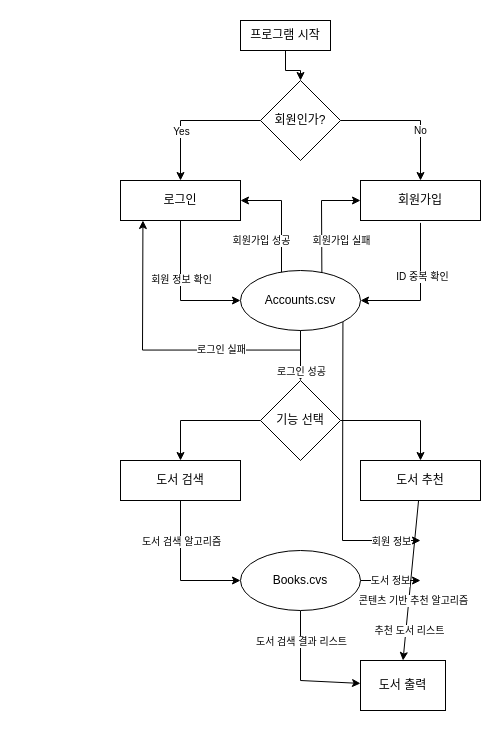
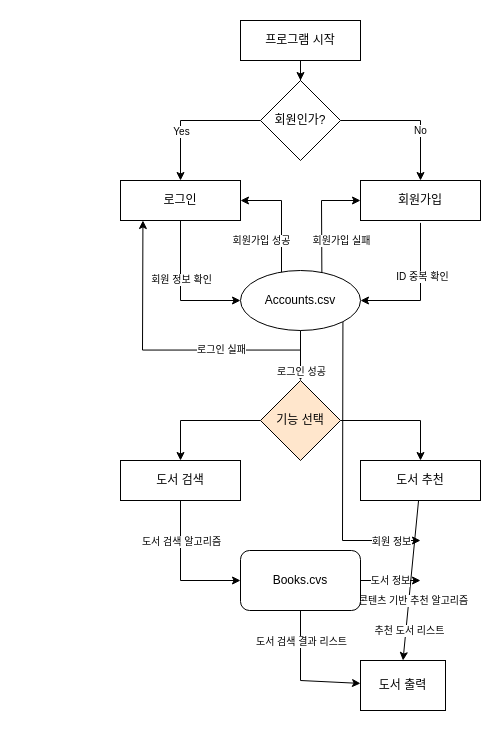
(286, 36) -> (301, 41)
(301, 421) -> (301, 421)
(301, 581) -> (301, 581)
